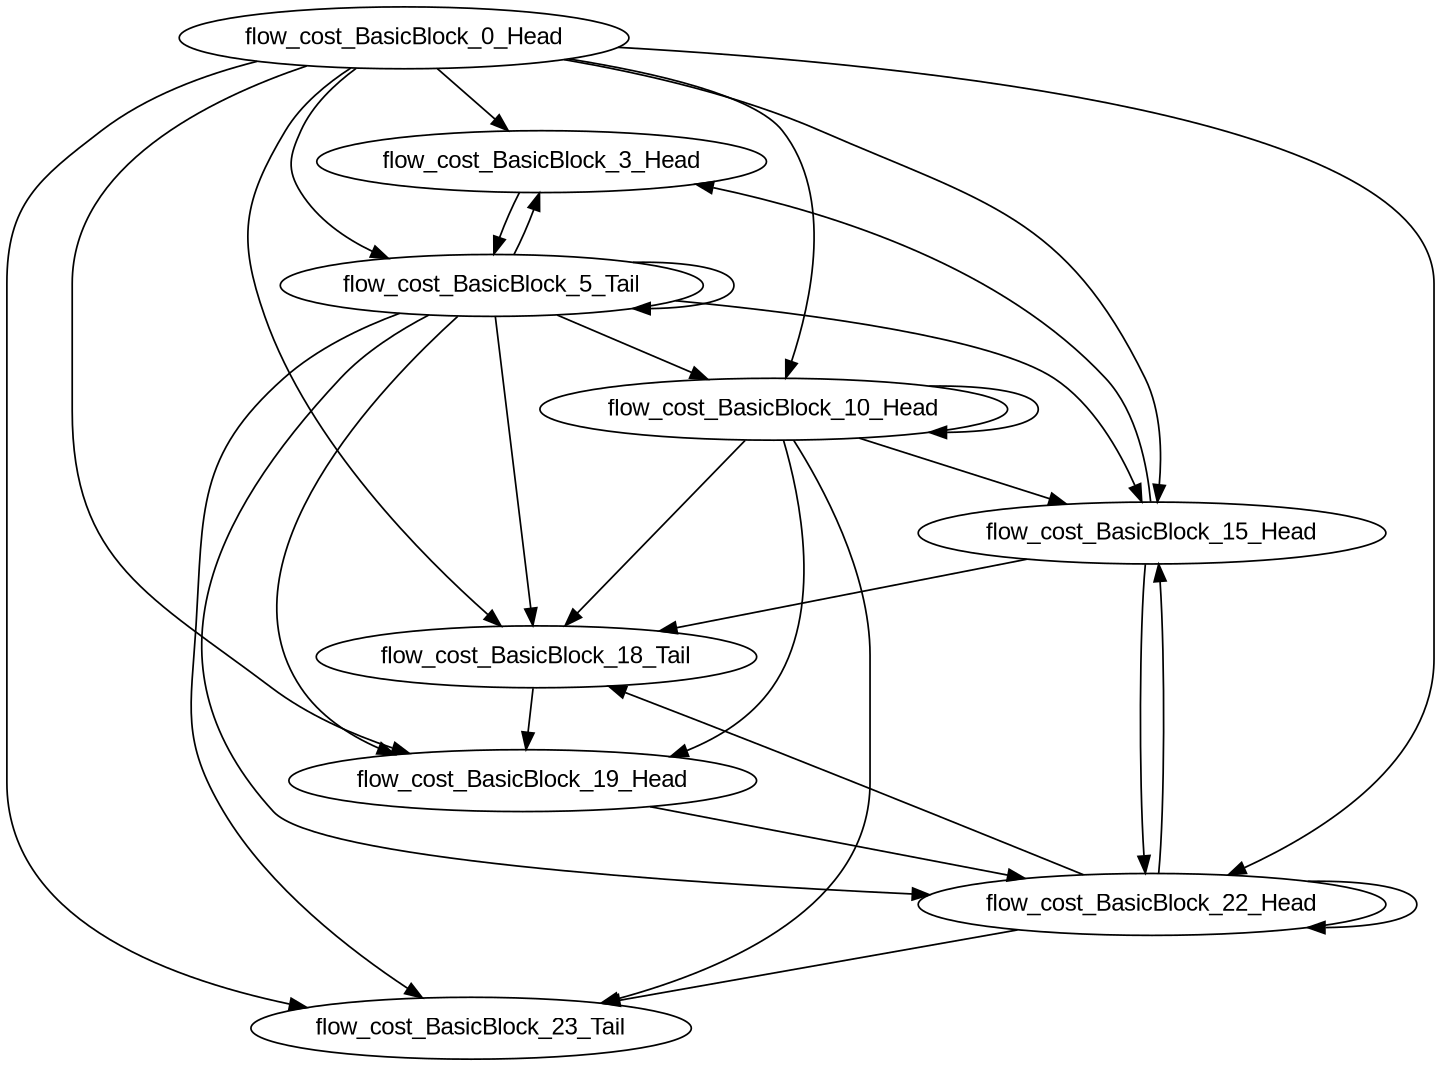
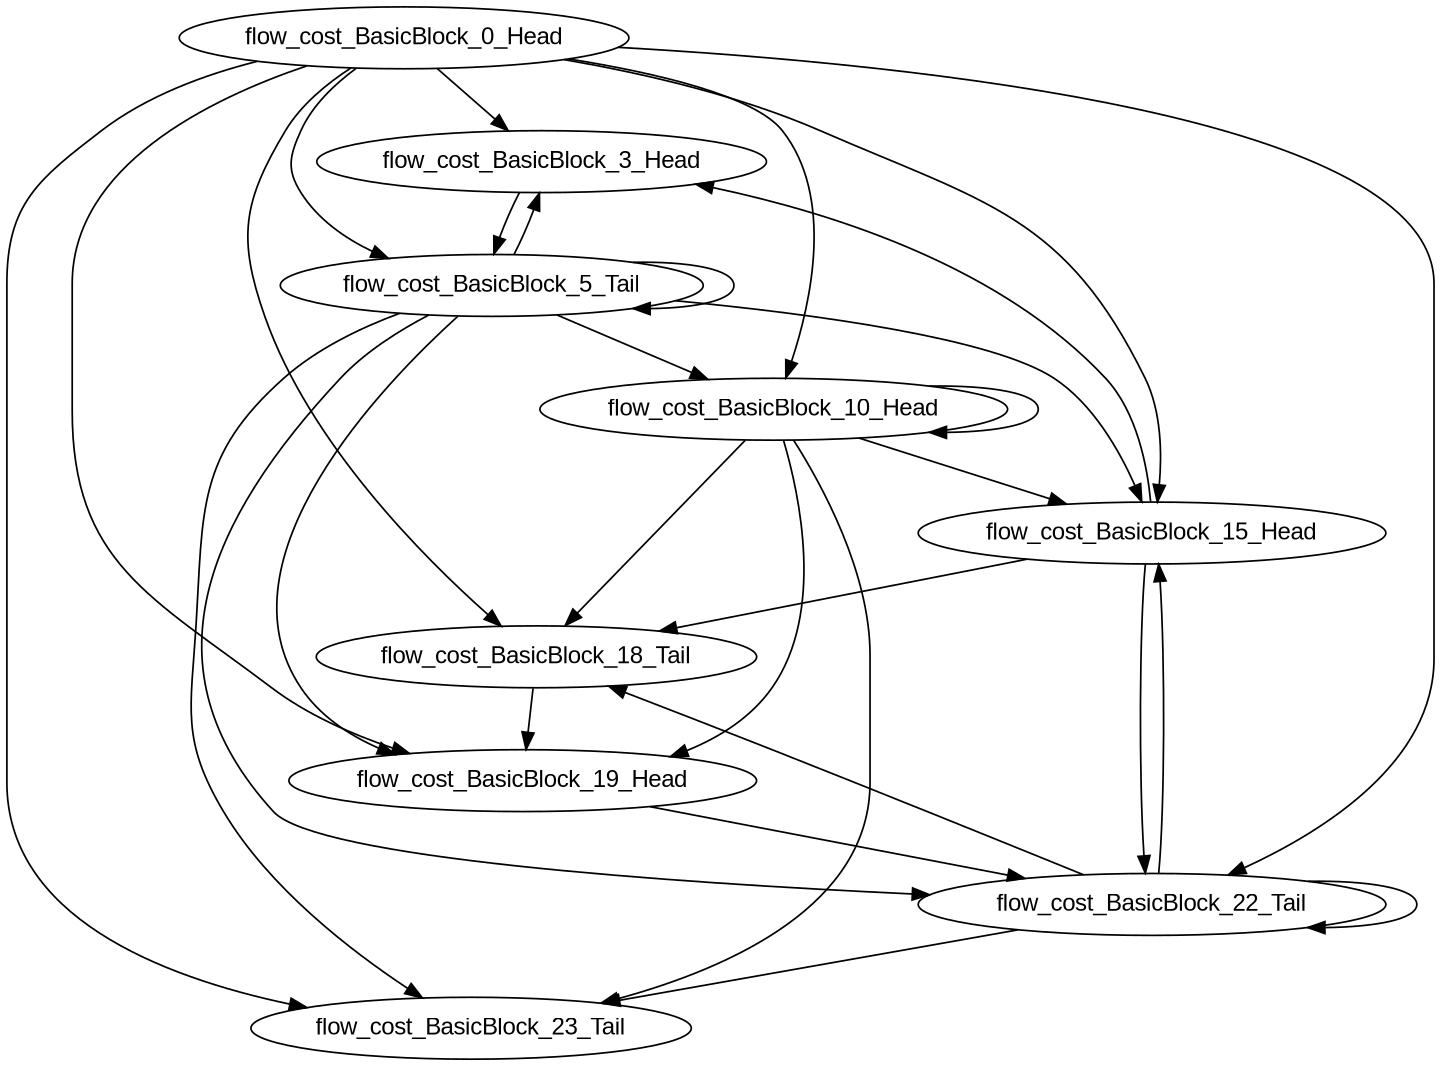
(513, 462) -> none
(1152, 904) -> (1152, 904)
